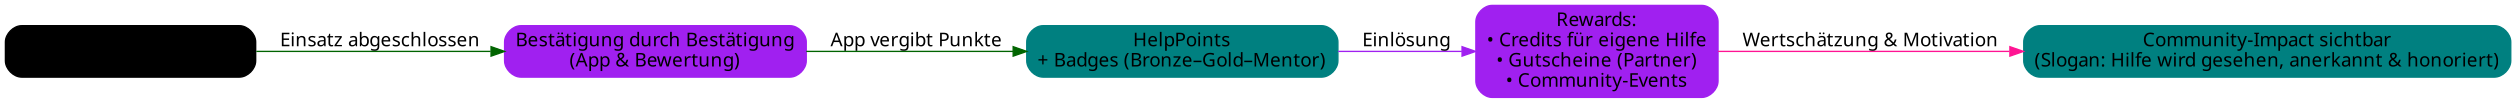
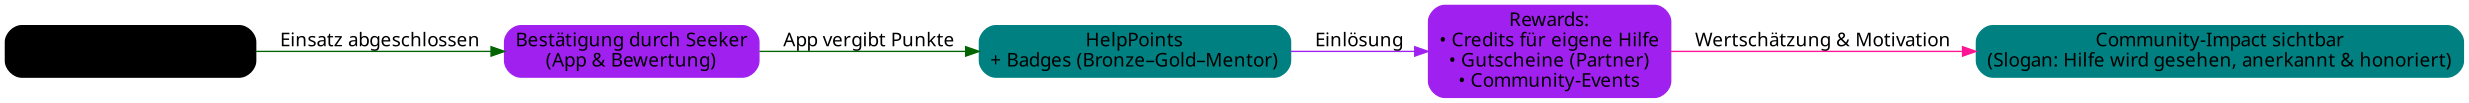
(655, 51) -> (632, 51)
